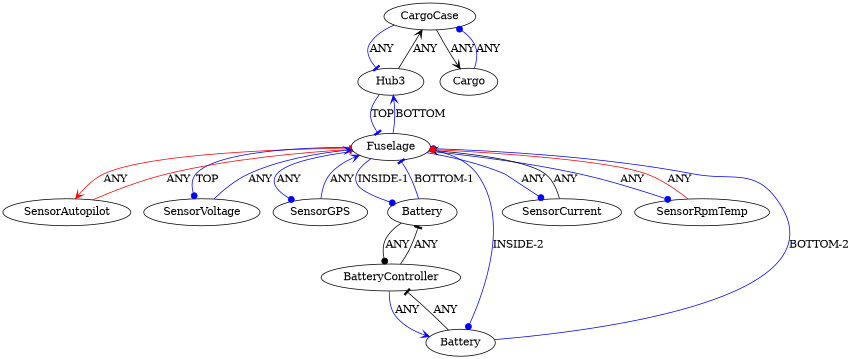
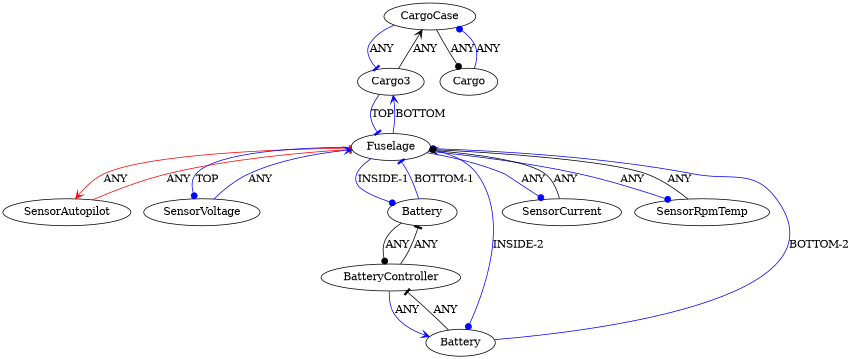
(446, 47) -> (446, 47)
(391, 82) -> (391, 82)
(618, 167) -> (618, 167)
(320, 212) -> none
